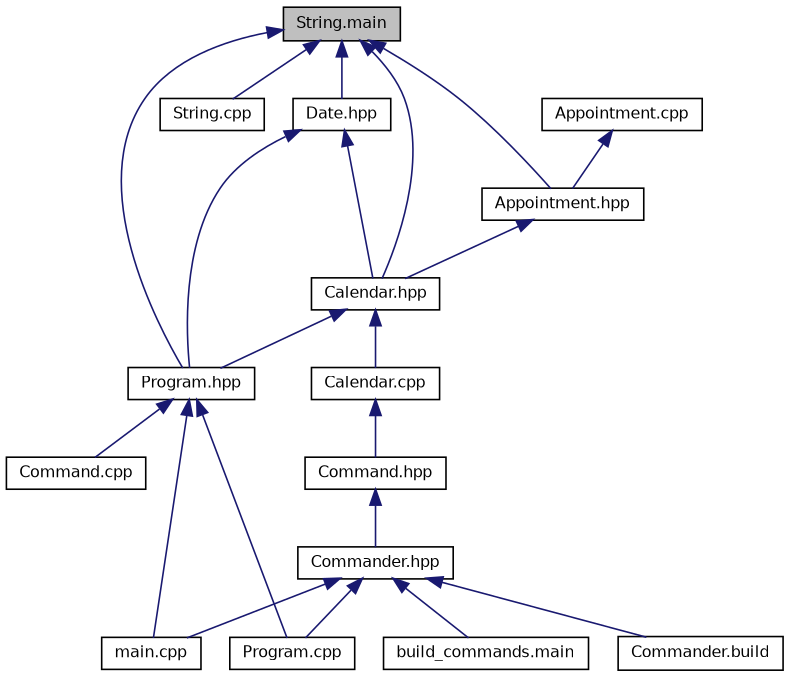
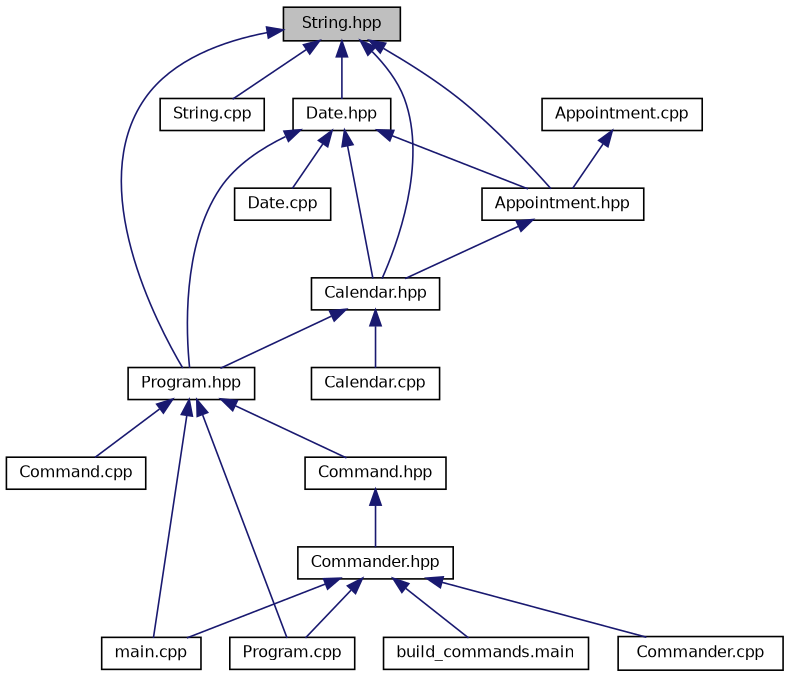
(342, 24) -> (342, 24)
none -> (460, 162)
none -> (283, 204)
(376, 437) -> (291, 432)
(701, 653) -> (701, 653)
